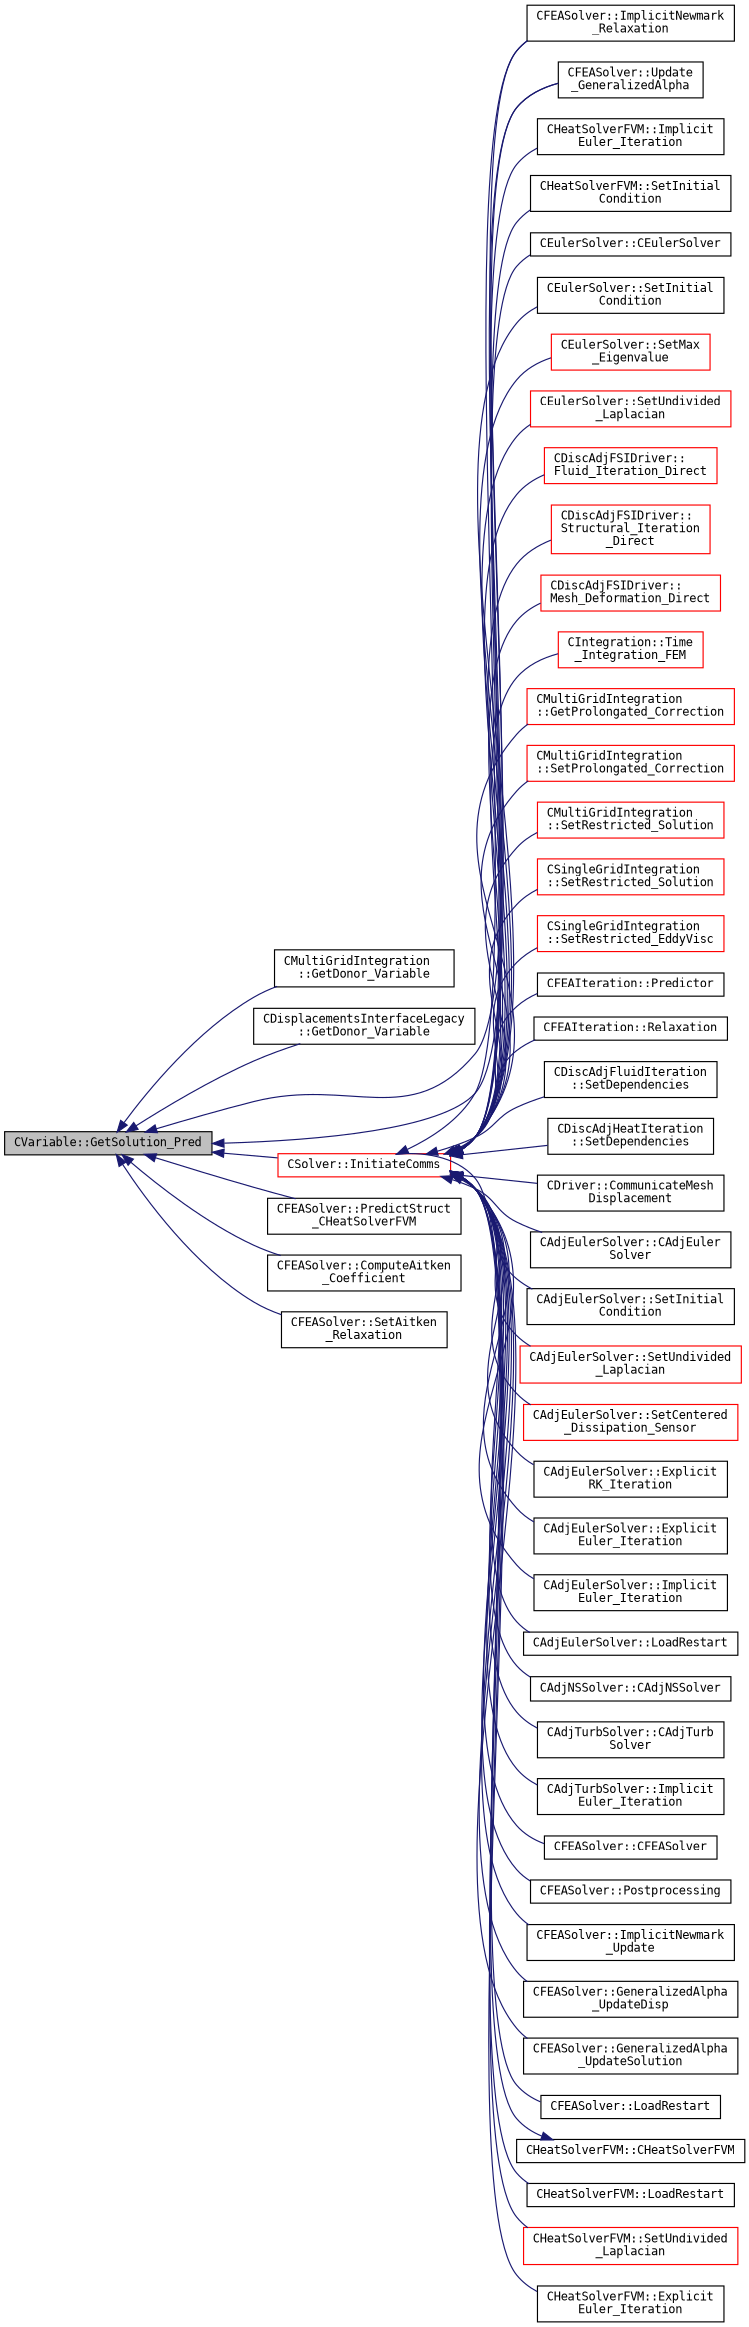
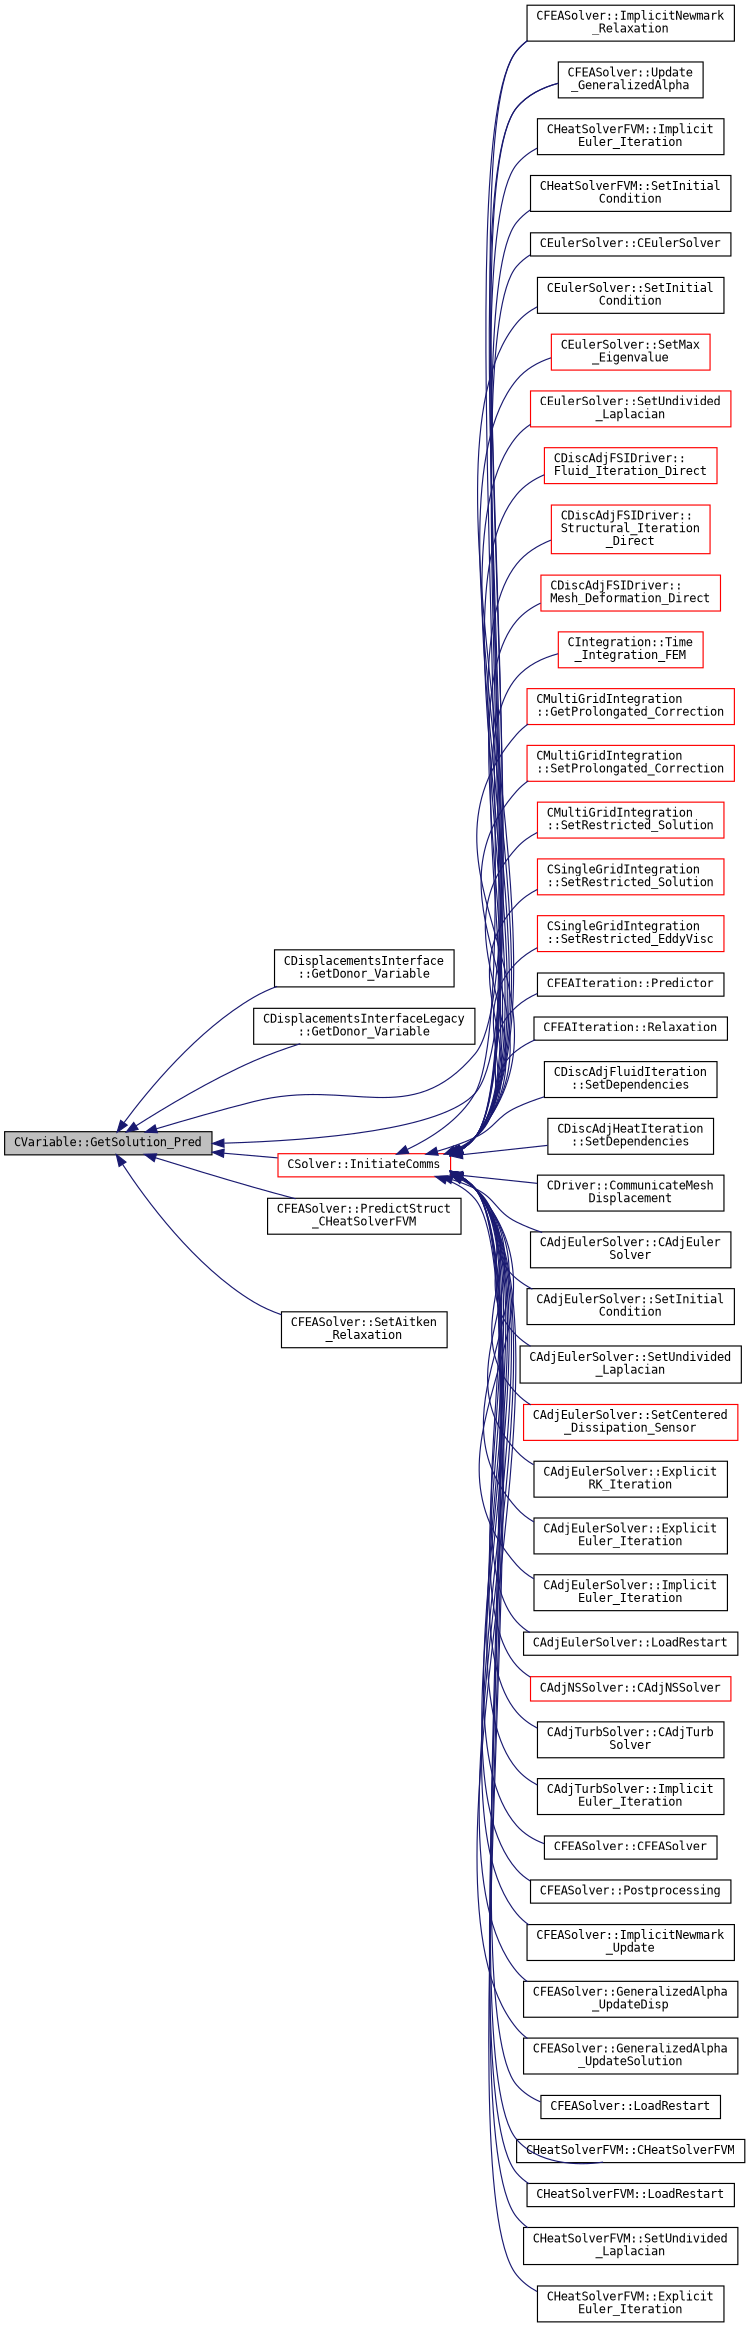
(364, 968) -> (364, 968)
(364, 1273) -> none
(631, 1365) -> (631, 1365)
(496, 1621) -> (495, 1698)
(631, 1689) -> (631, 1689)
(631, 2246) -> (631, 2246)
